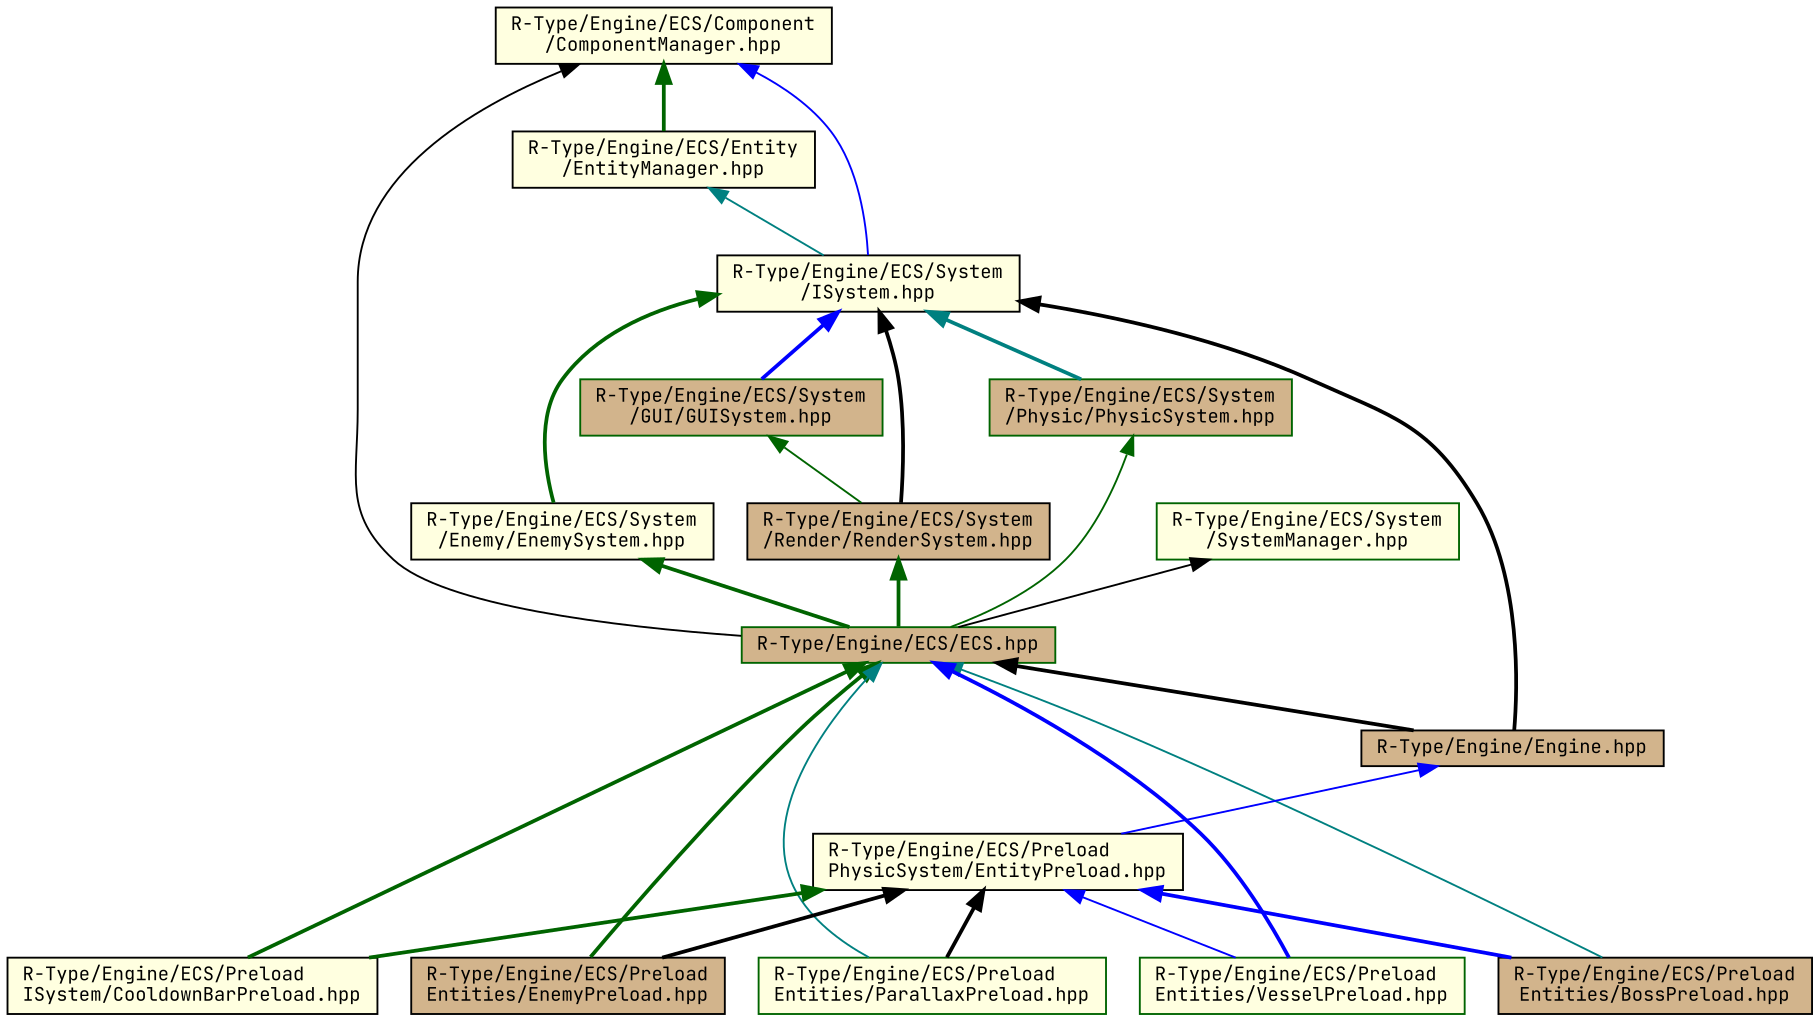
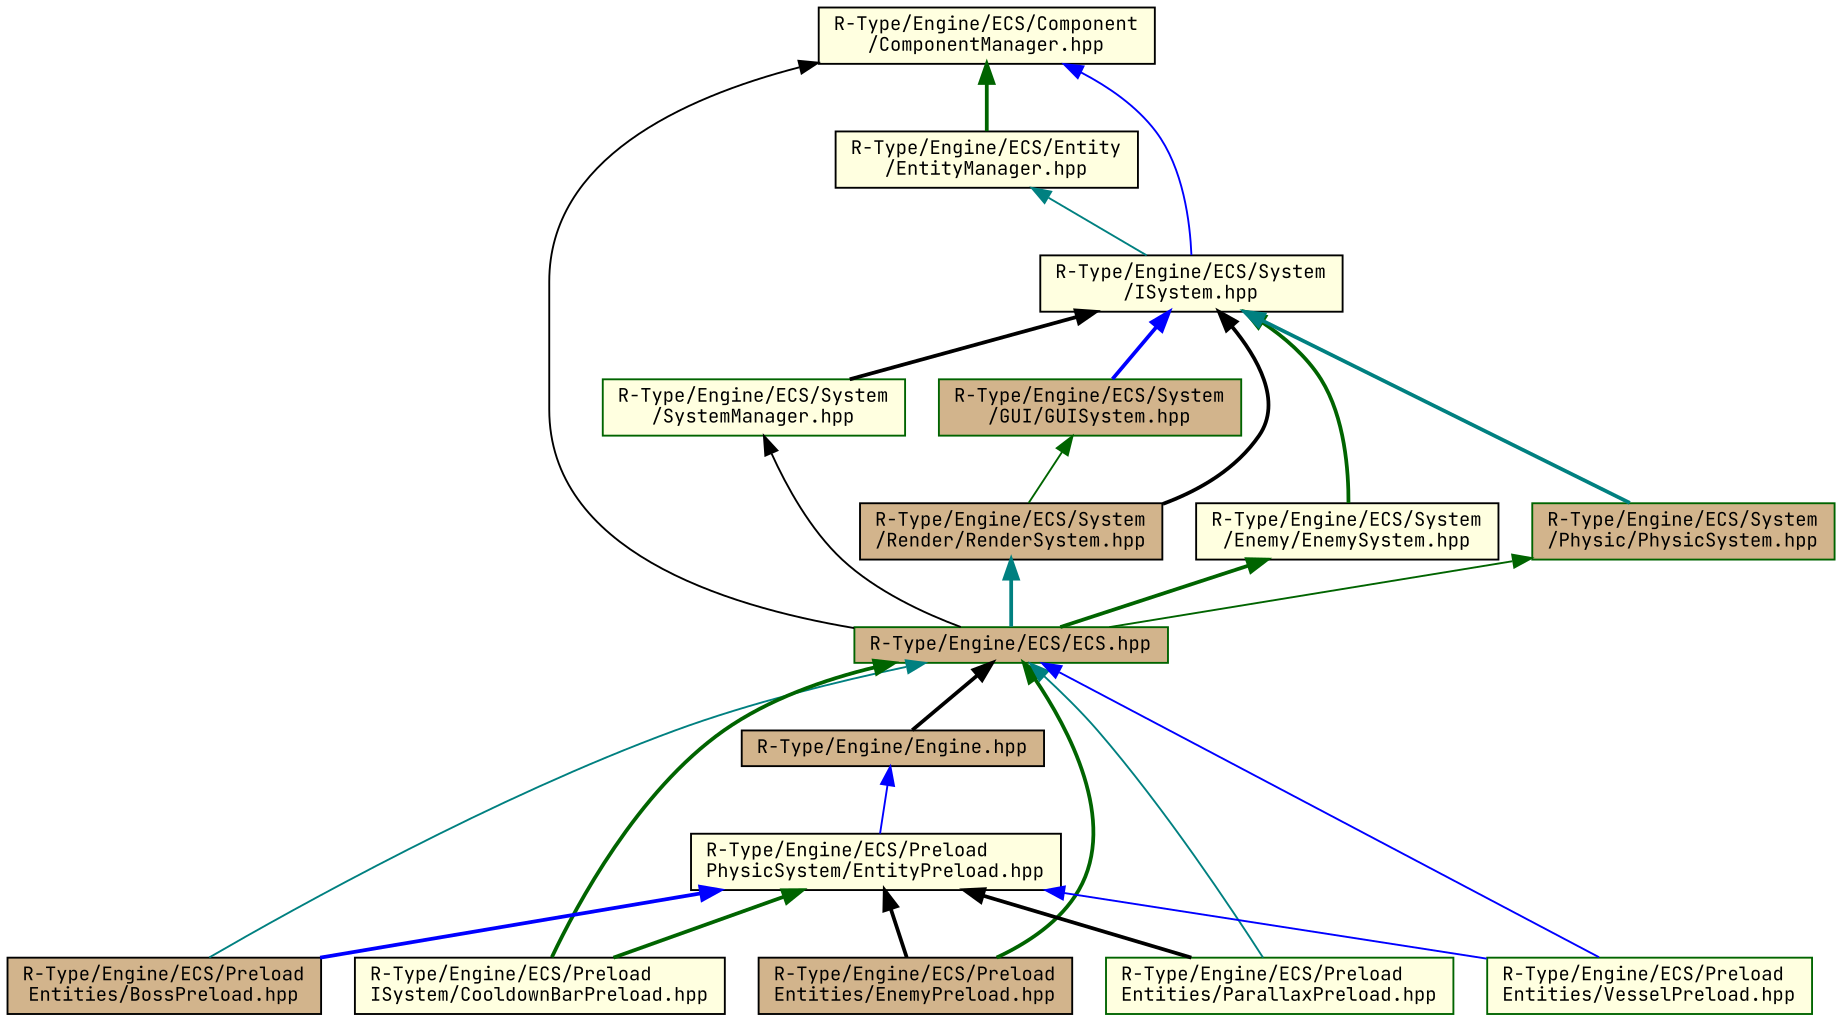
(1385, 413) -> (963, 348)
(899, 603) -> (1011, 603)
(1145, 787) -> (1329, 815)
